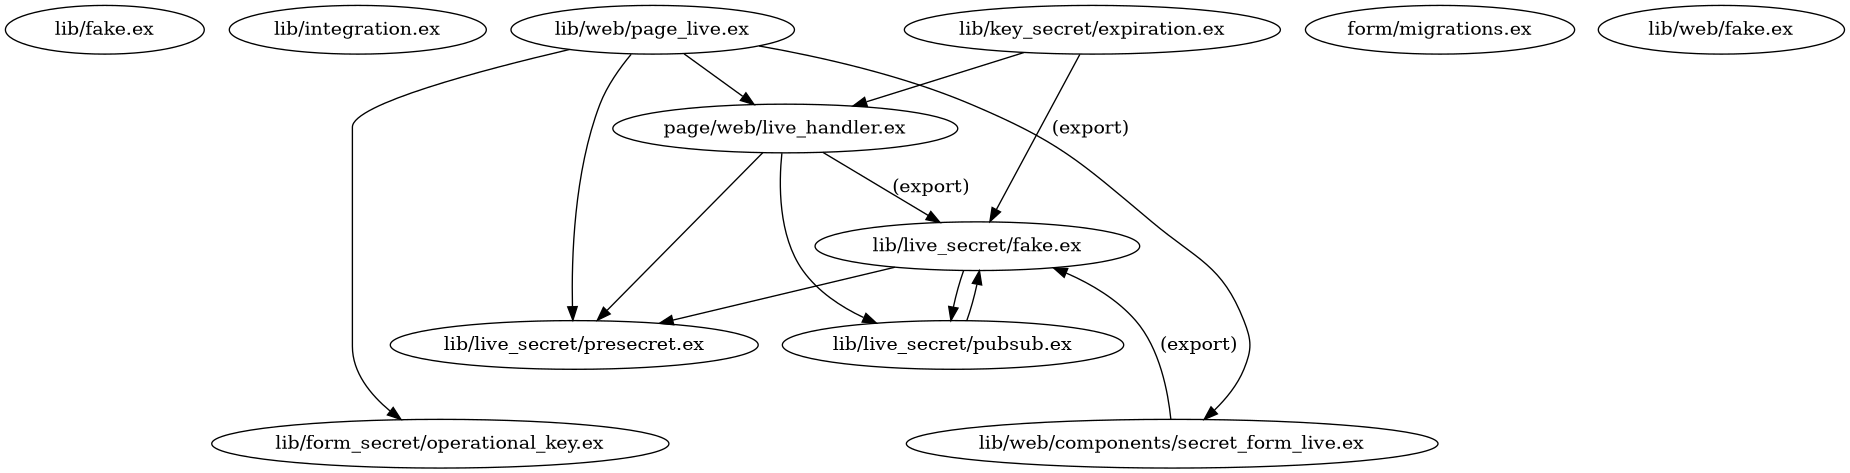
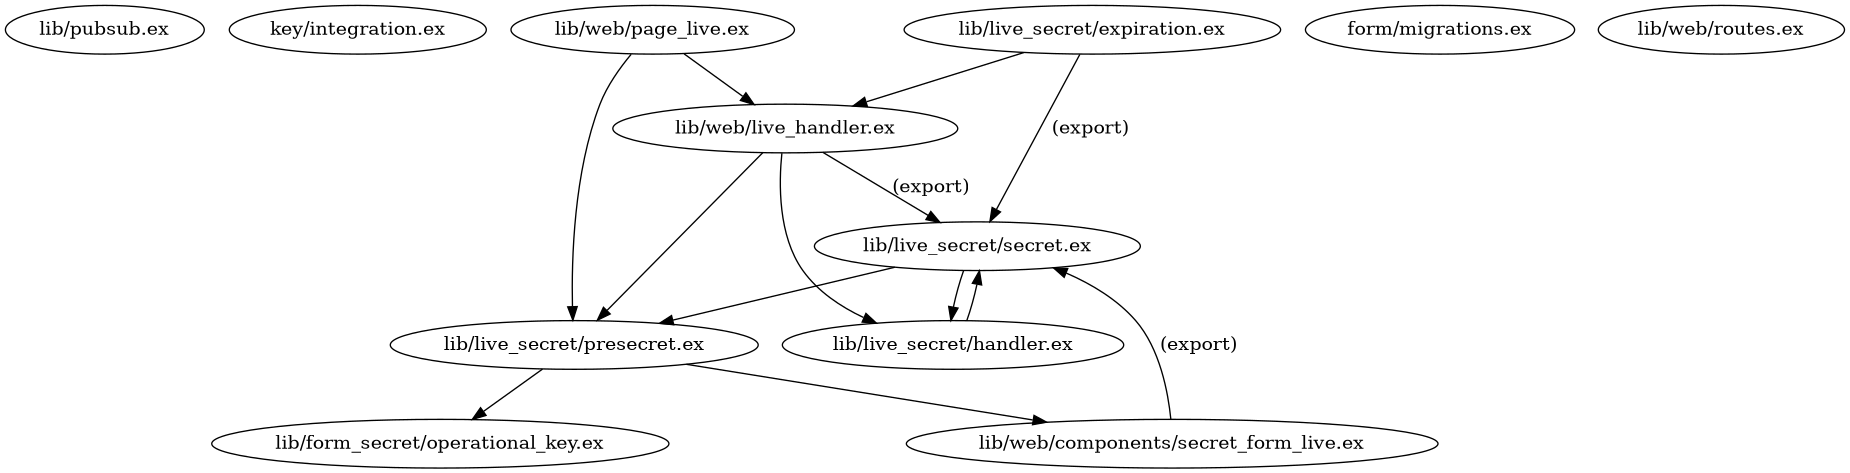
(105, 30) -> (105, 30)
(358, 30) -> (358, 30)
(1092, 30) -> (1092, 30)
(1721, 30) -> (1721, 30)
(785, 129) -> (785, 129)
(352, 158) -> (513, 390)
(1075, 159) -> (860, 392)
(977, 246) -> (977, 246)
(953, 345) -> (953, 345)
